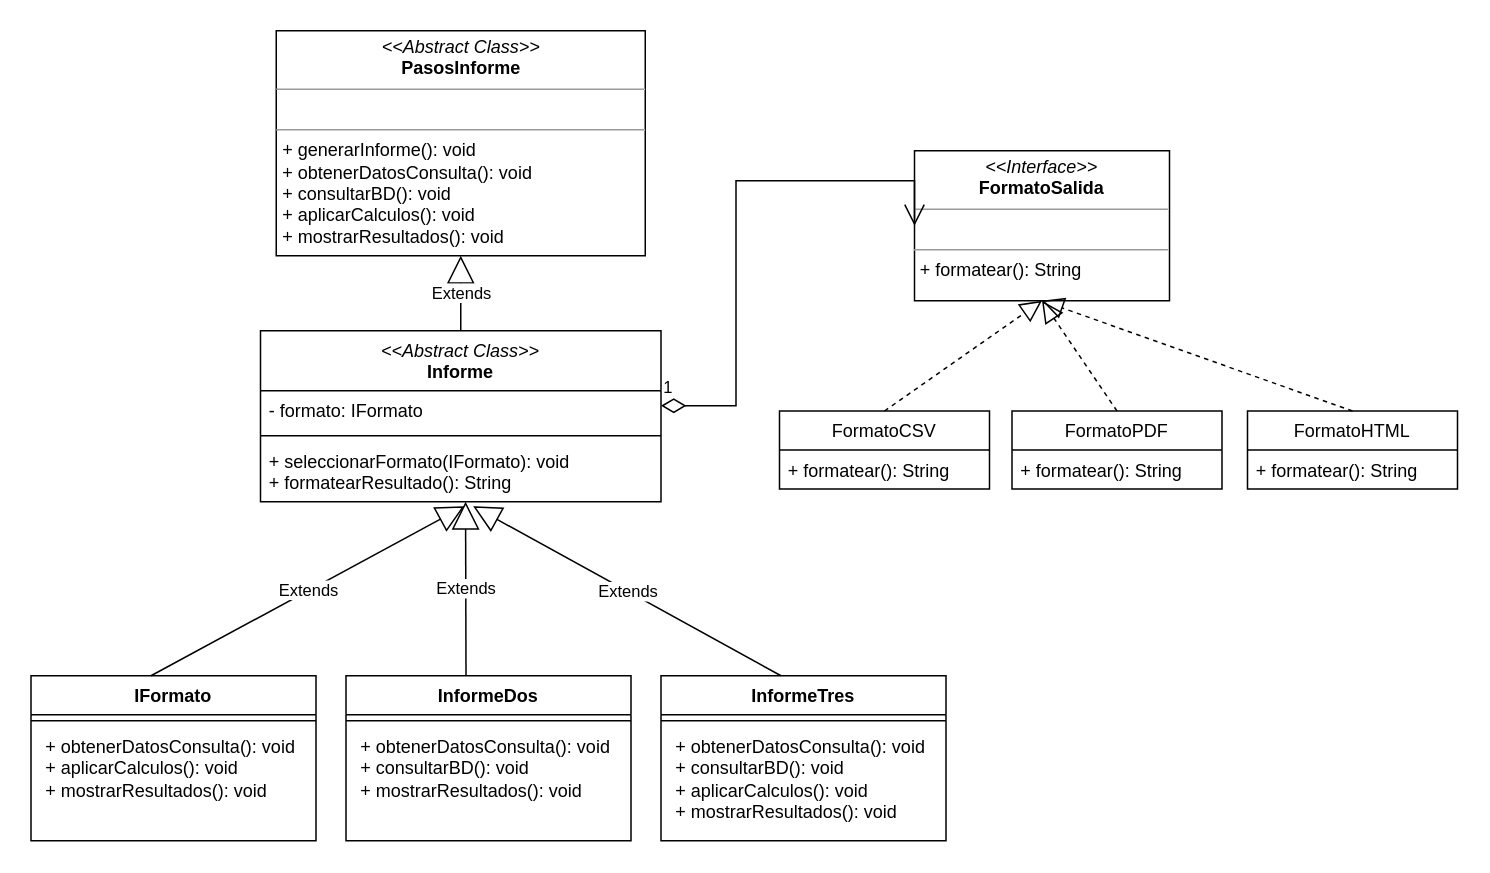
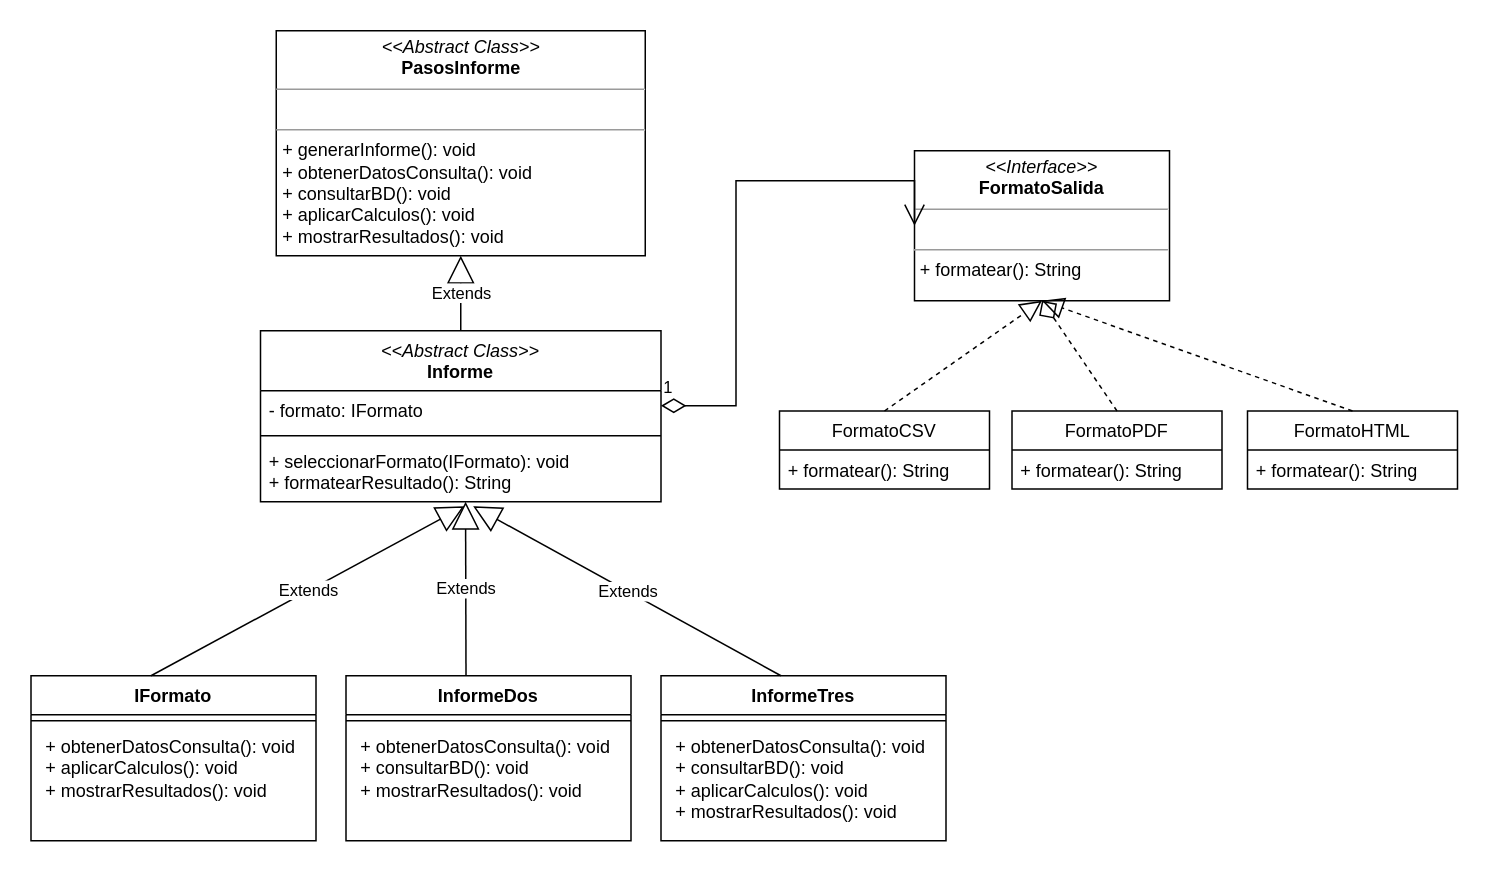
(1054, 319) -> (1054, 319)
